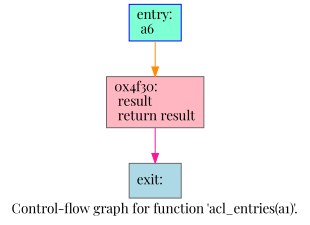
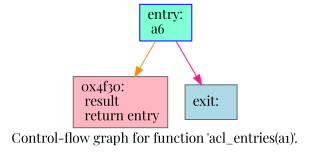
(155, 116) -> (120, 116)
(155, 141) -> (186, 59)
